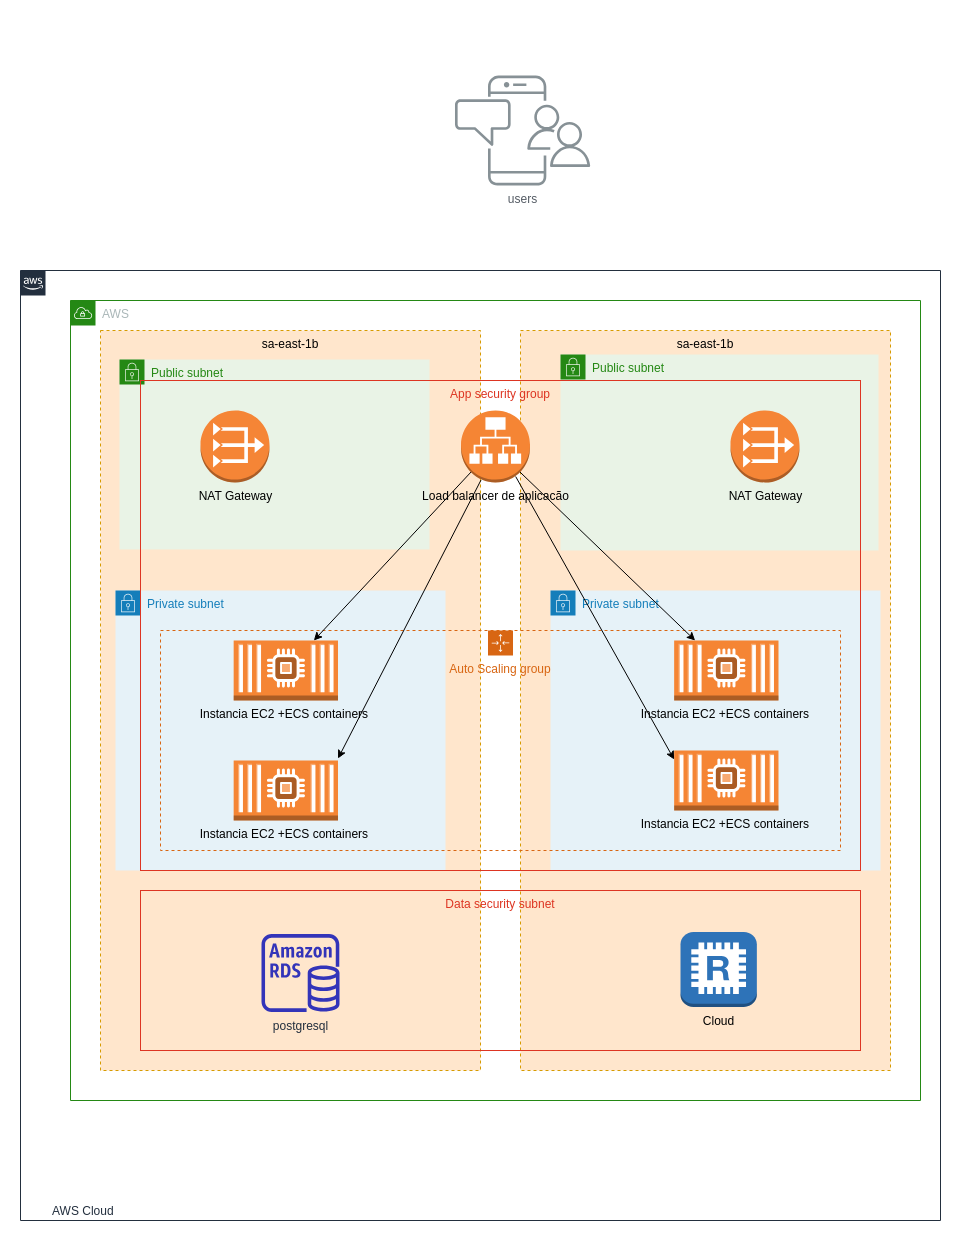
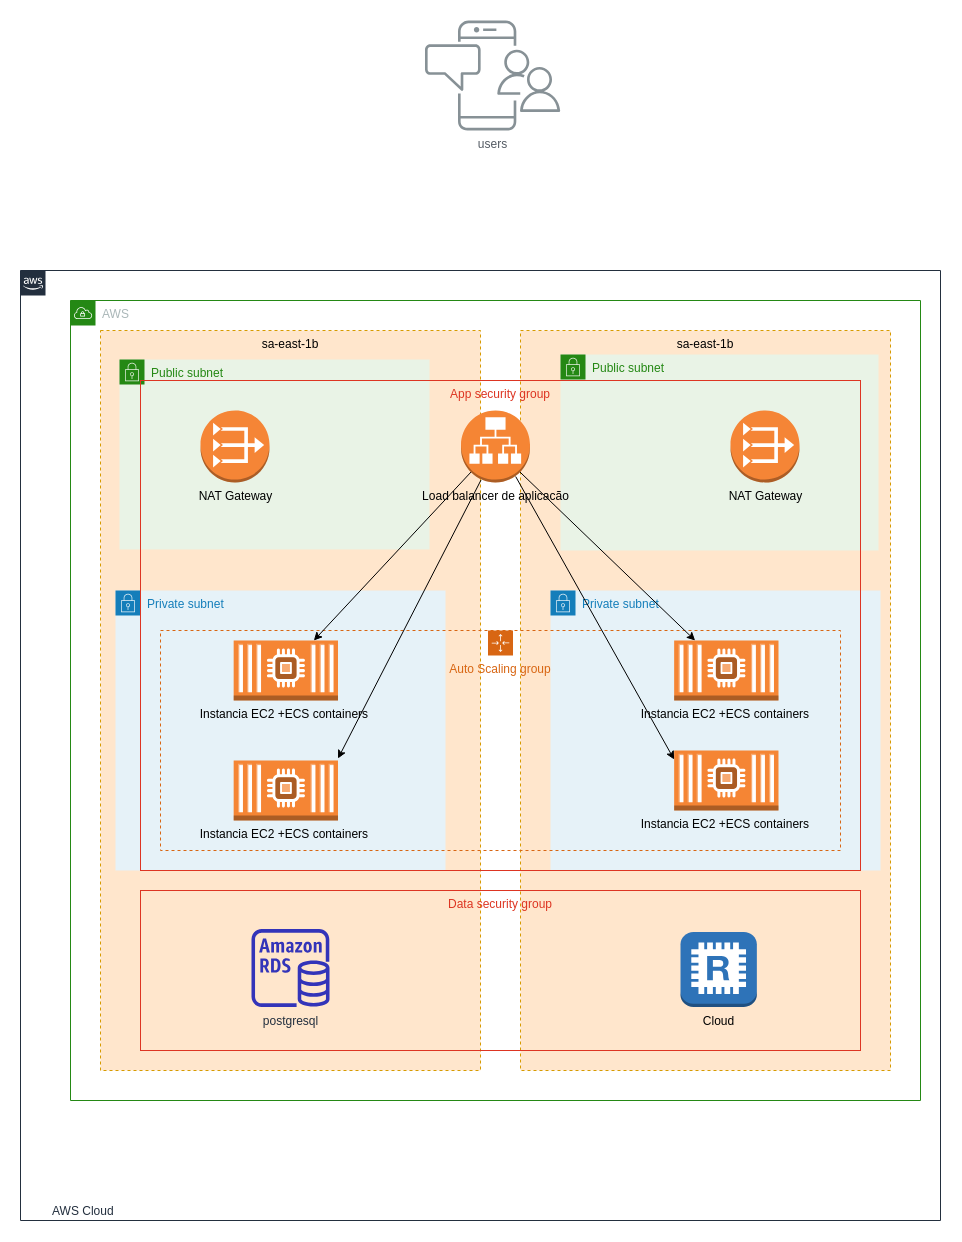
(523, 131) -> (493, 76)
(500, 904) -> (500, 904)
(301, 973) -> (291, 968)
